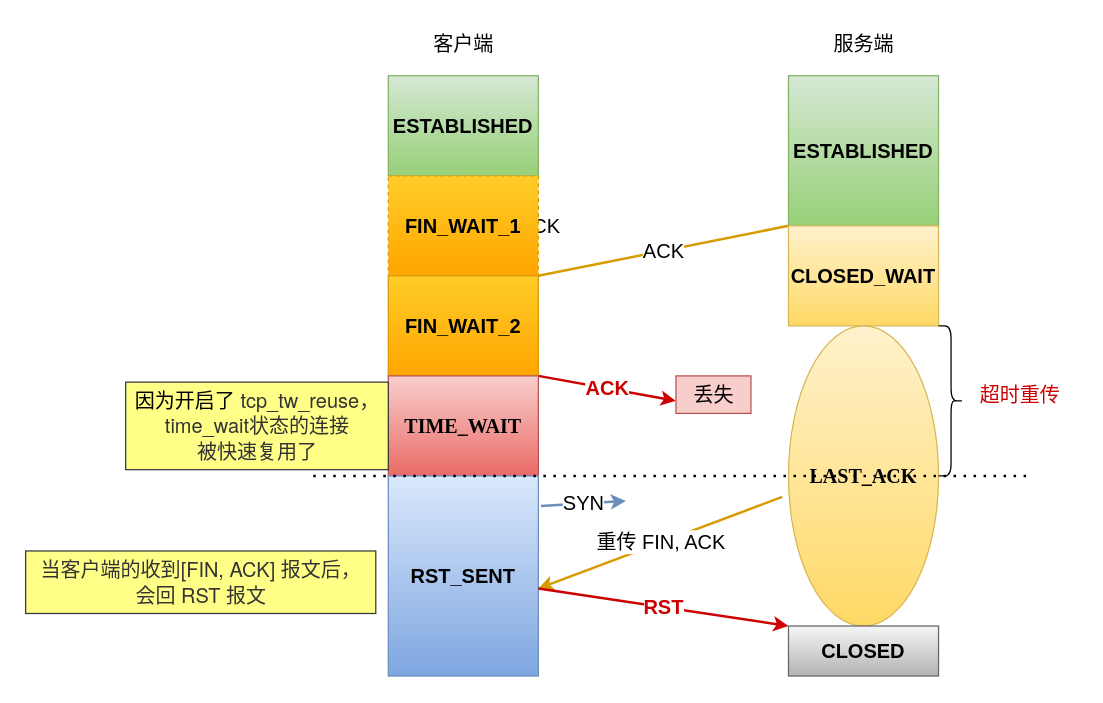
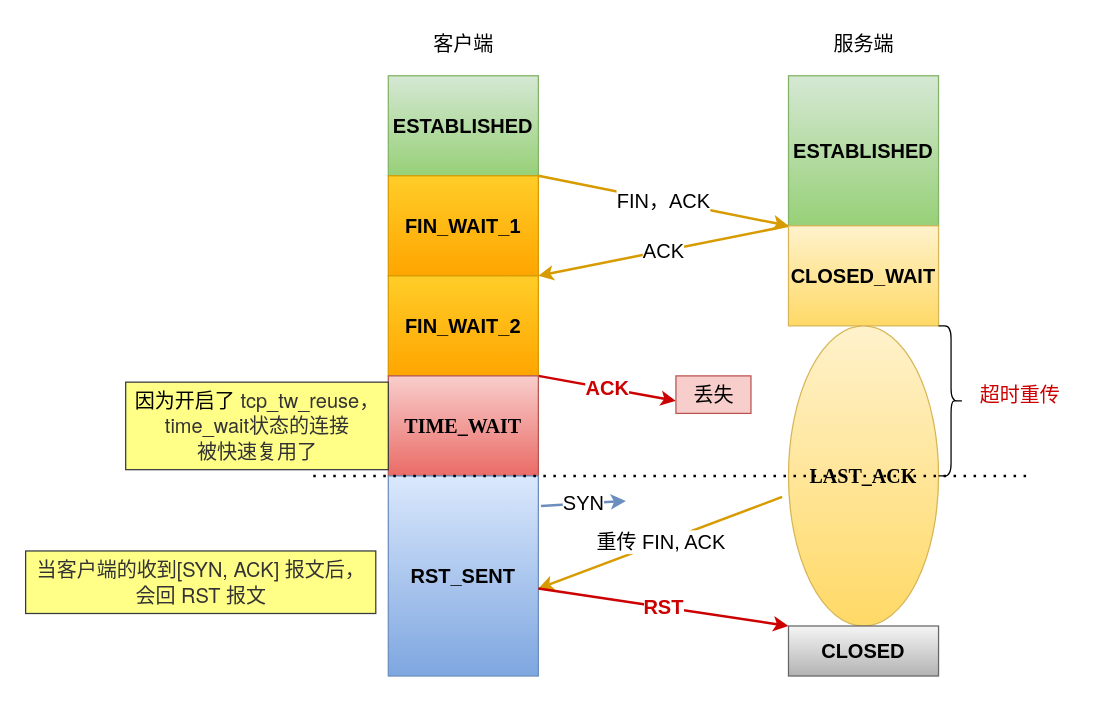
(537, 177) -> (593, 187)
(463, 226) -> (463, 226)
(545, 274) -> (550, 273)
(201, 582) -> (201, 582)
